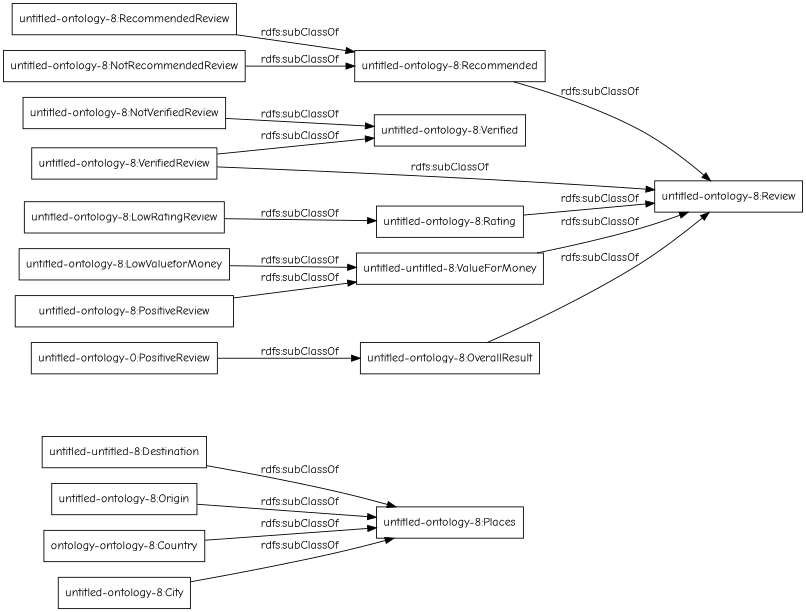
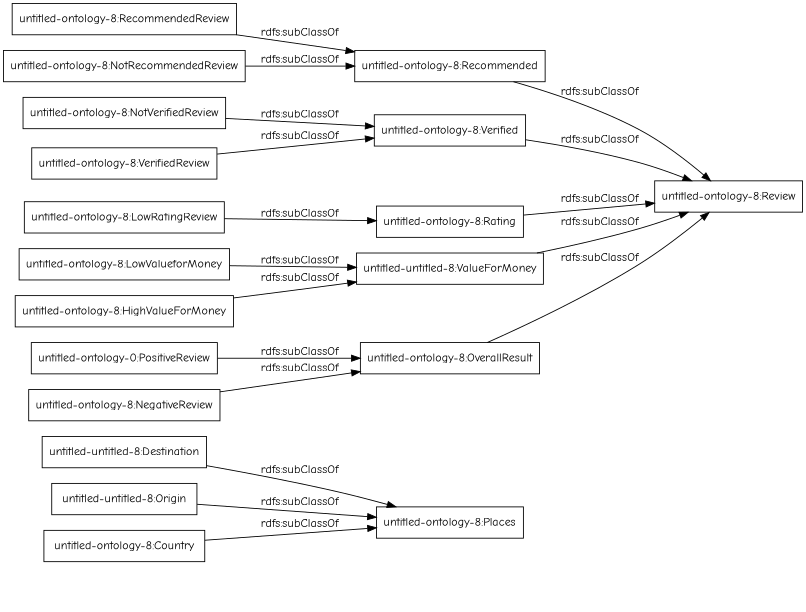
(432, 177) -> (606, 154)
(124, 311) -> (124, 311)
none -> (124, 405)
(124, 499) -> (124, 499)
(124, 546) -> (124, 546)
(124, 593) -> none
